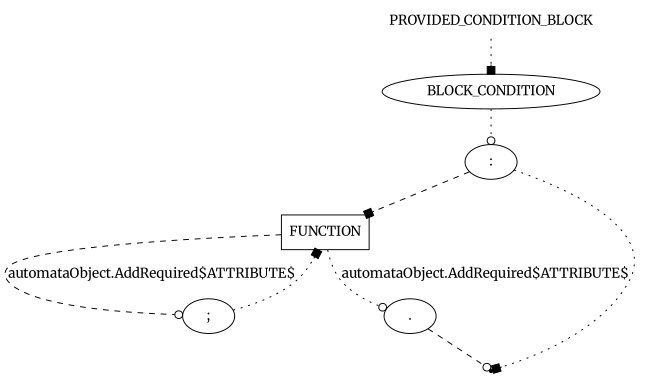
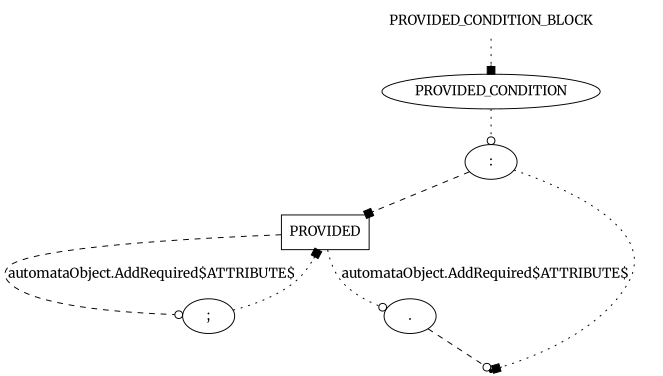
(491, 92) -> (491, 92)
(325, 232) -> (325, 232)
